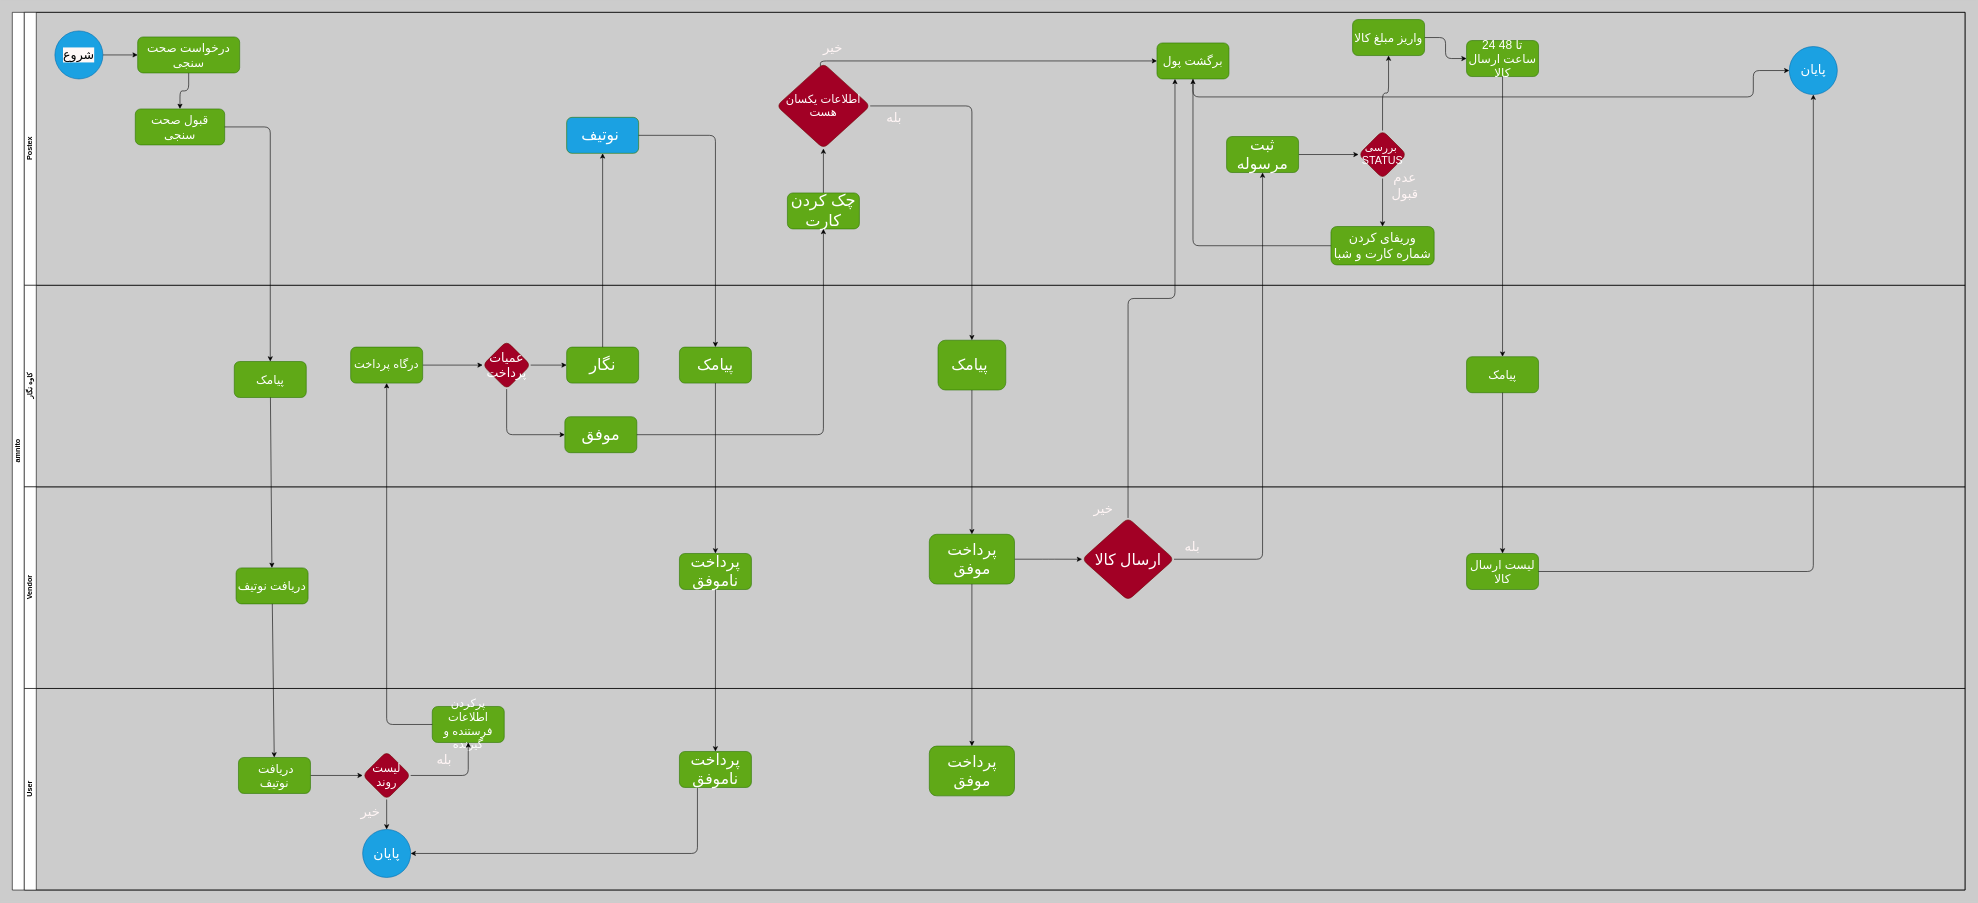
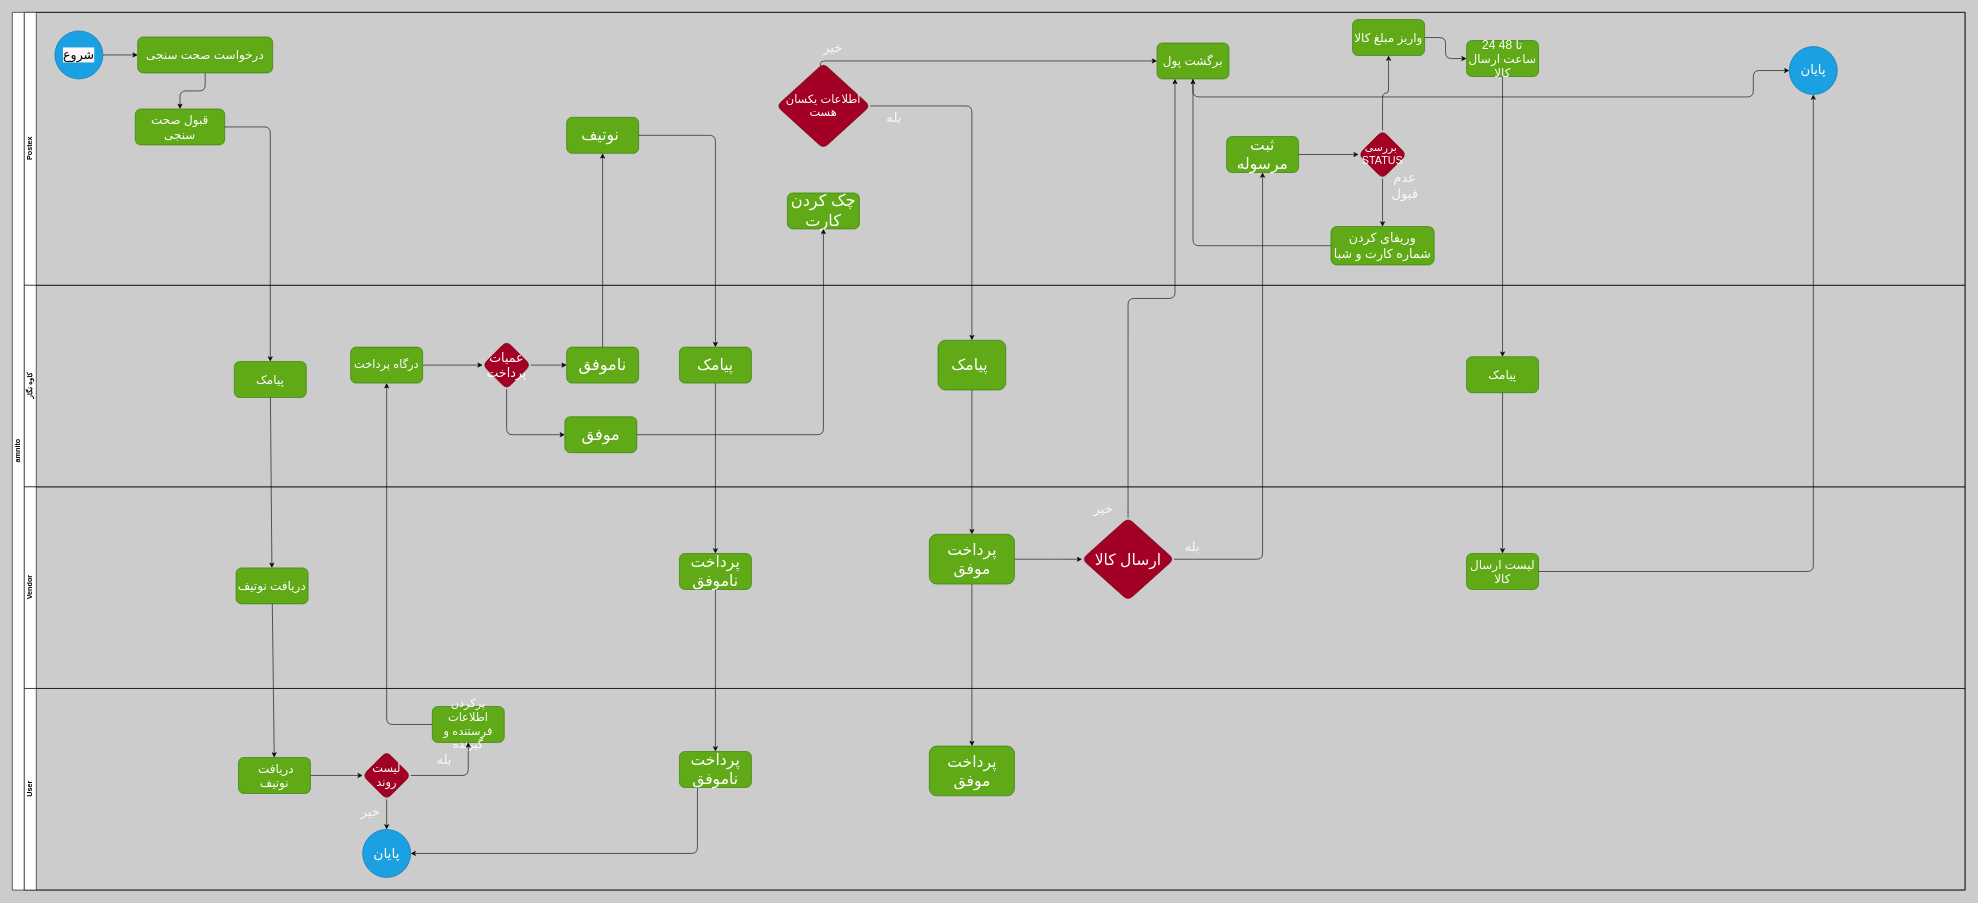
(189, 55) -> (205, 55)
(603, 135) -> (603, 135)
(824, 173) -> none
(603, 365) -> (603, 365)
